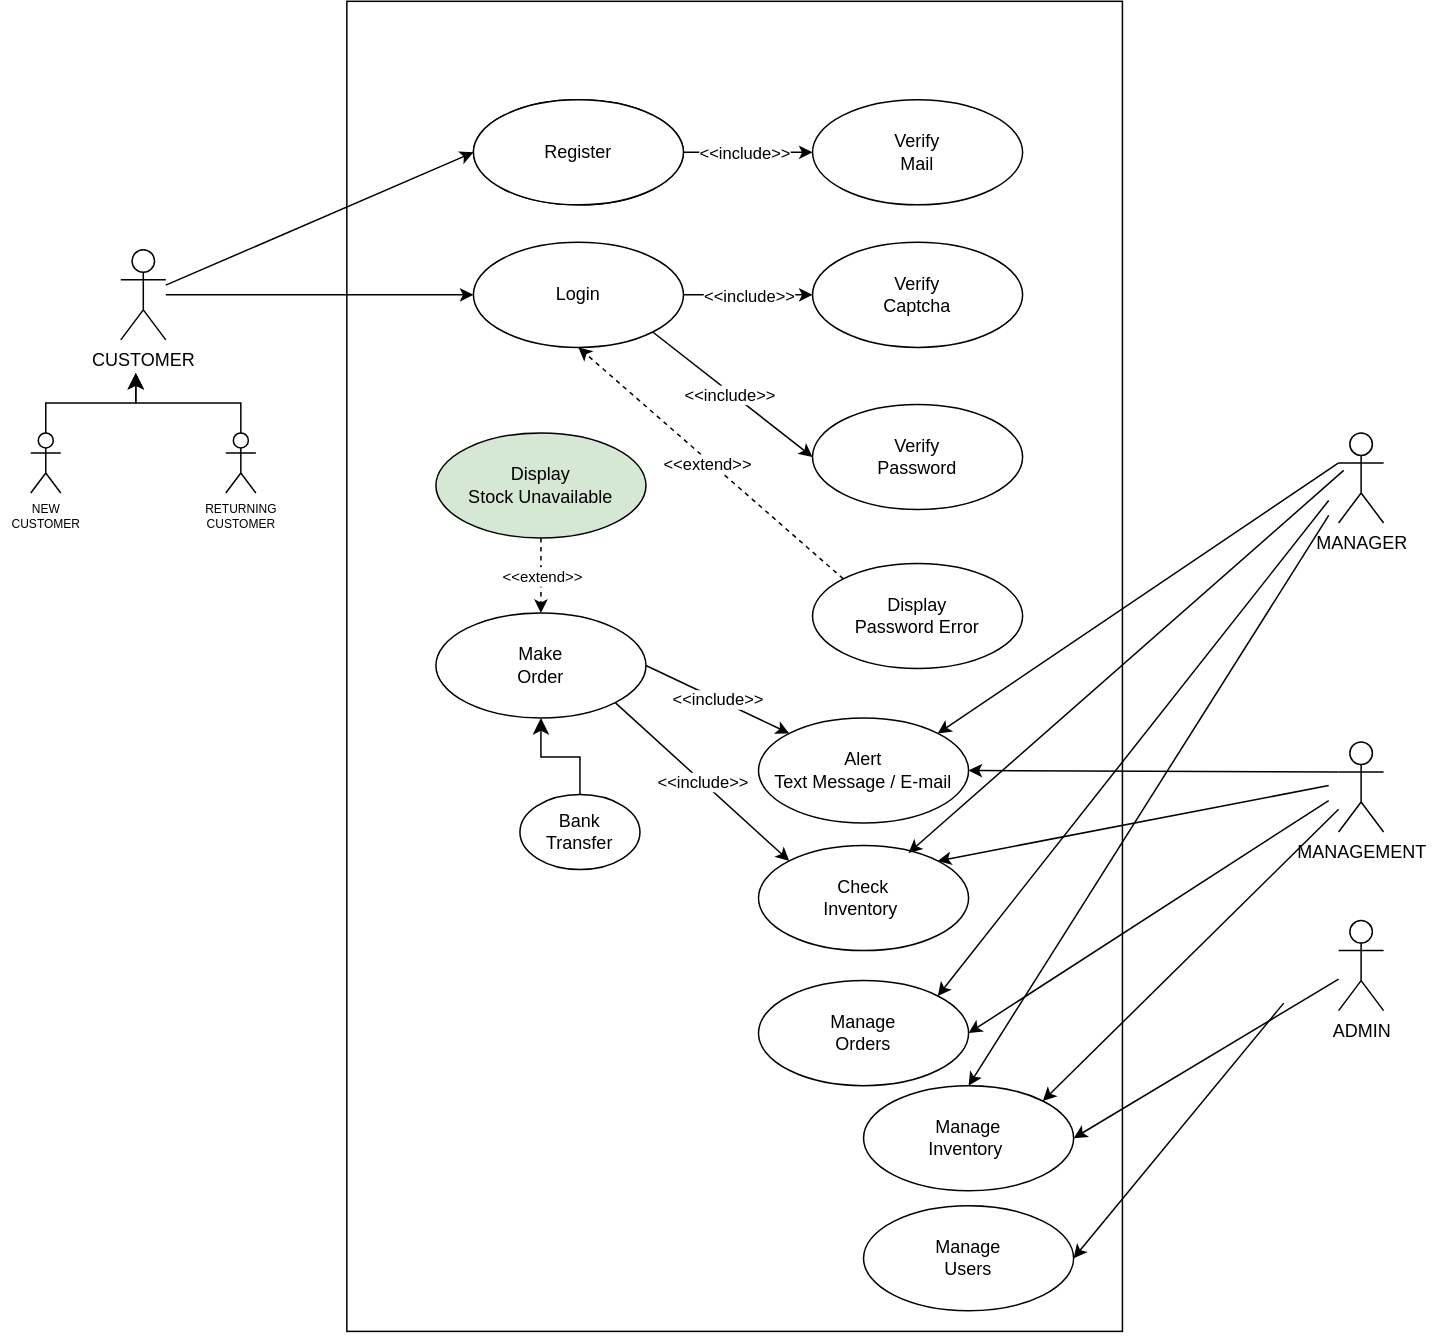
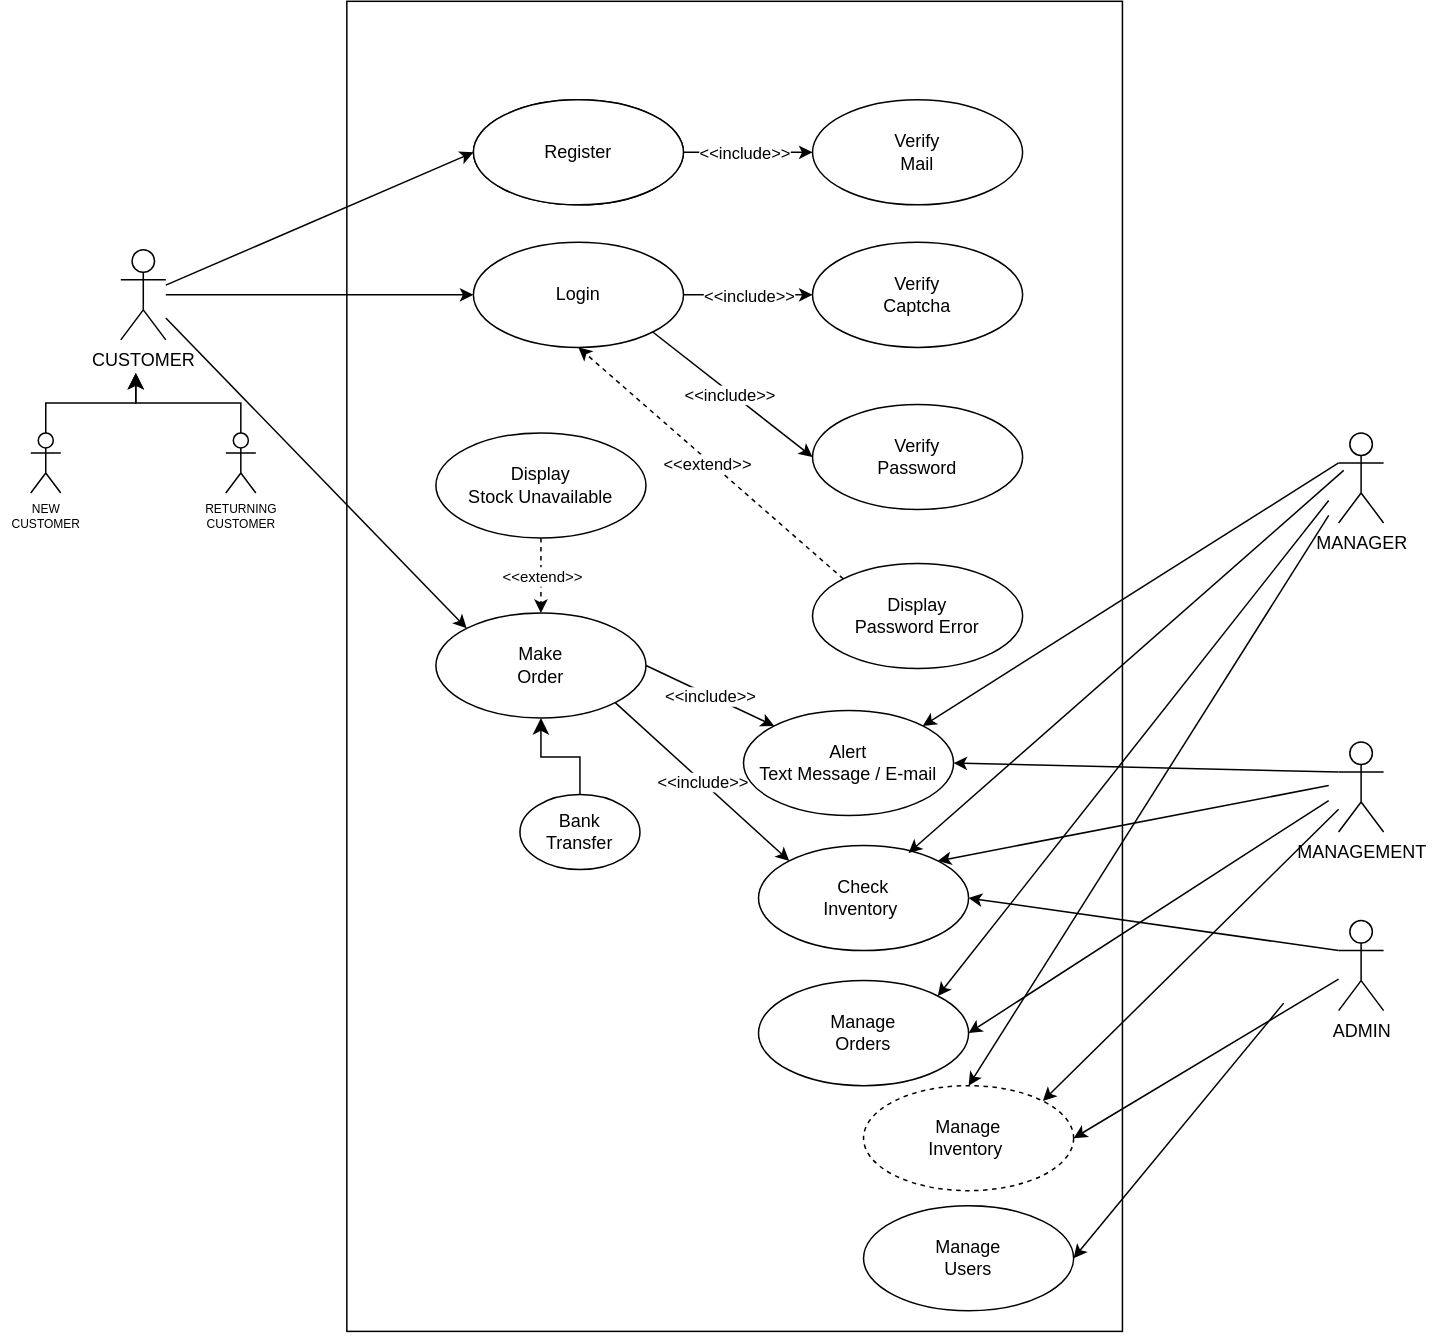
none -> (313, 470)
(541, 485) -> (541, 485)
(863, 770) -> (848, 763)
none -> (1158, 925)
(968, 1138) -> (968, 1138)
